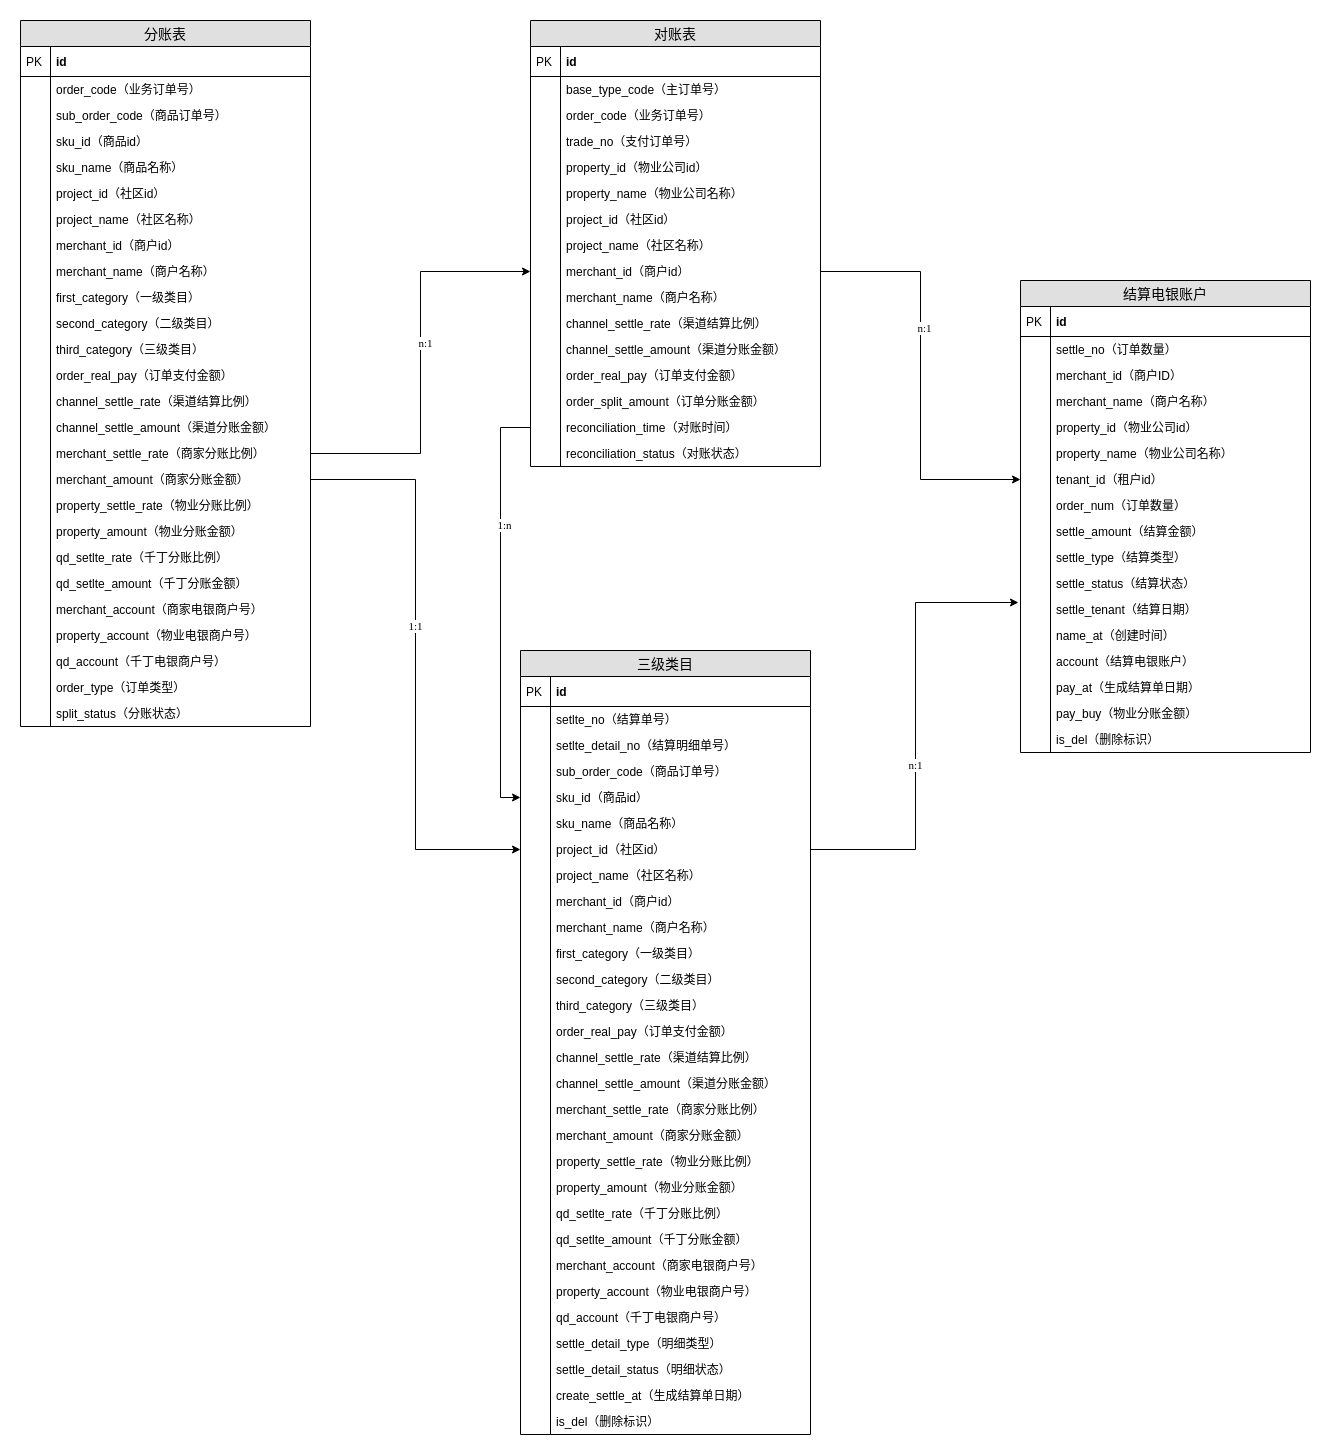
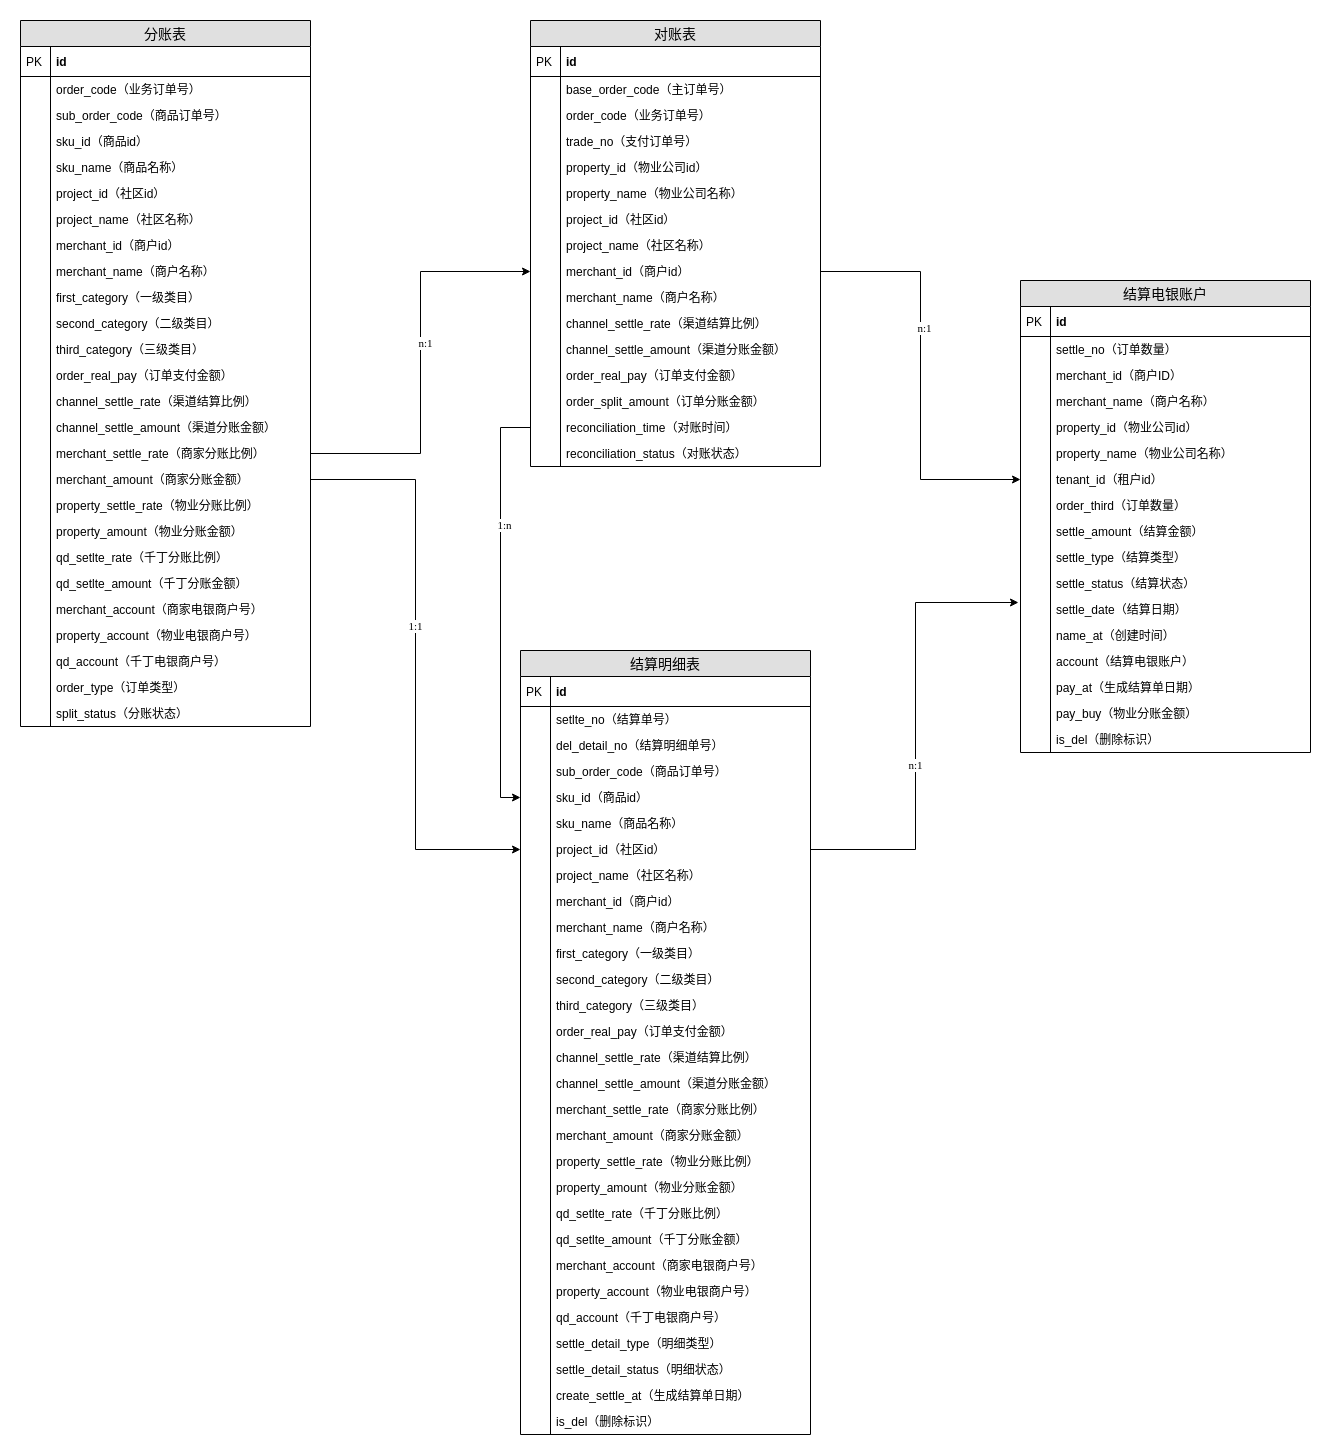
(649, 90) -> (652, 90)
(1122, 506) -> (1127, 506)
(1134, 610) -> (1127, 610)
(665, 664) -> (665, 664)
(653, 746) -> (643, 746)
